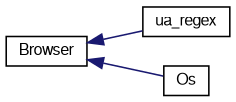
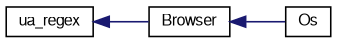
(123, 35) -> (129, 22)
